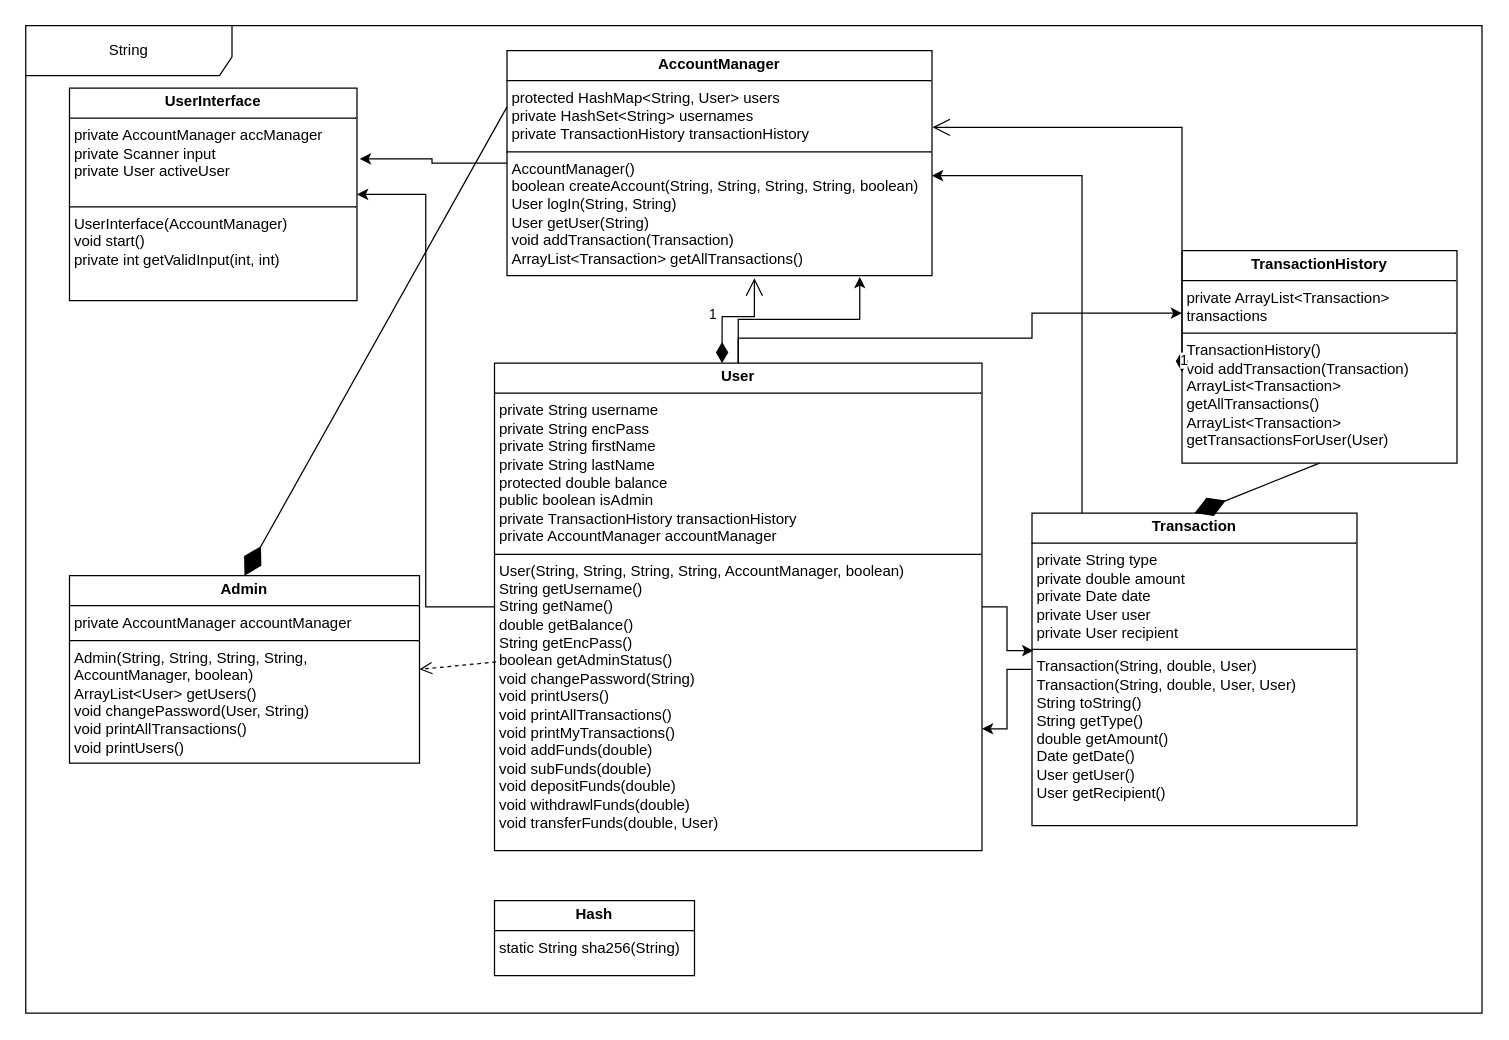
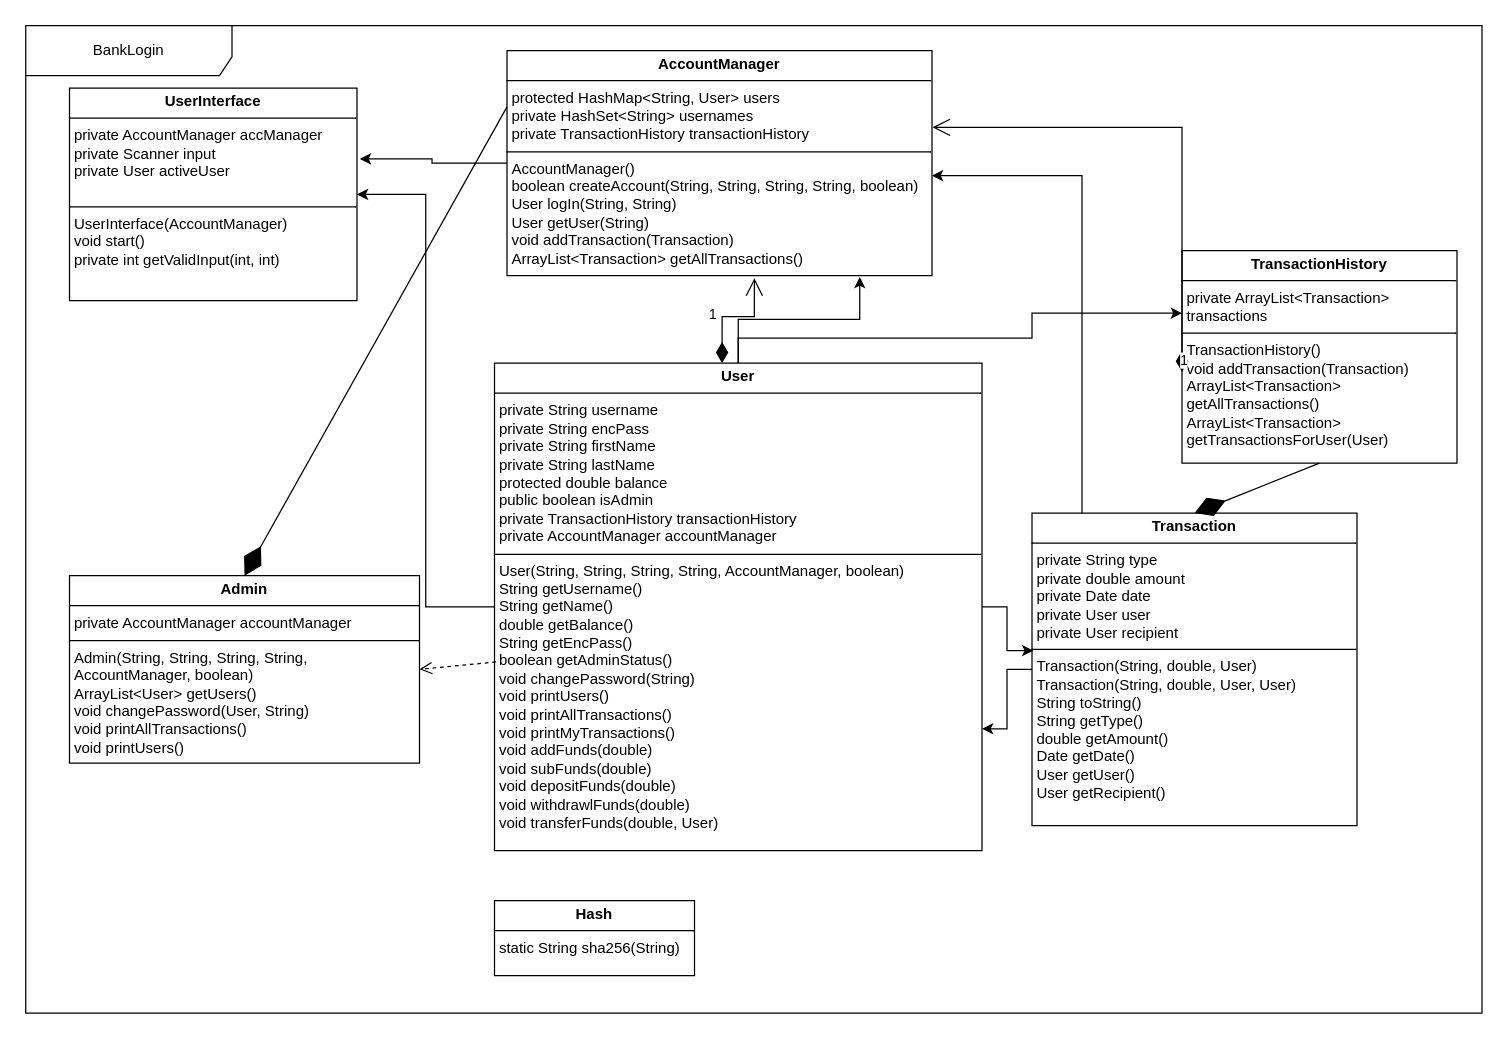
(129, 51) -> (129, 51)
